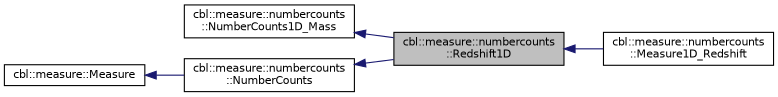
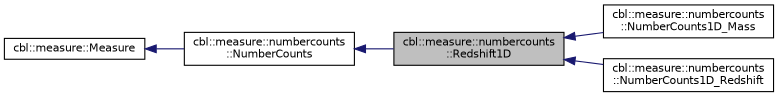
(380, 36) -> (589, 34)
(689, 49) -> (689, 75)
